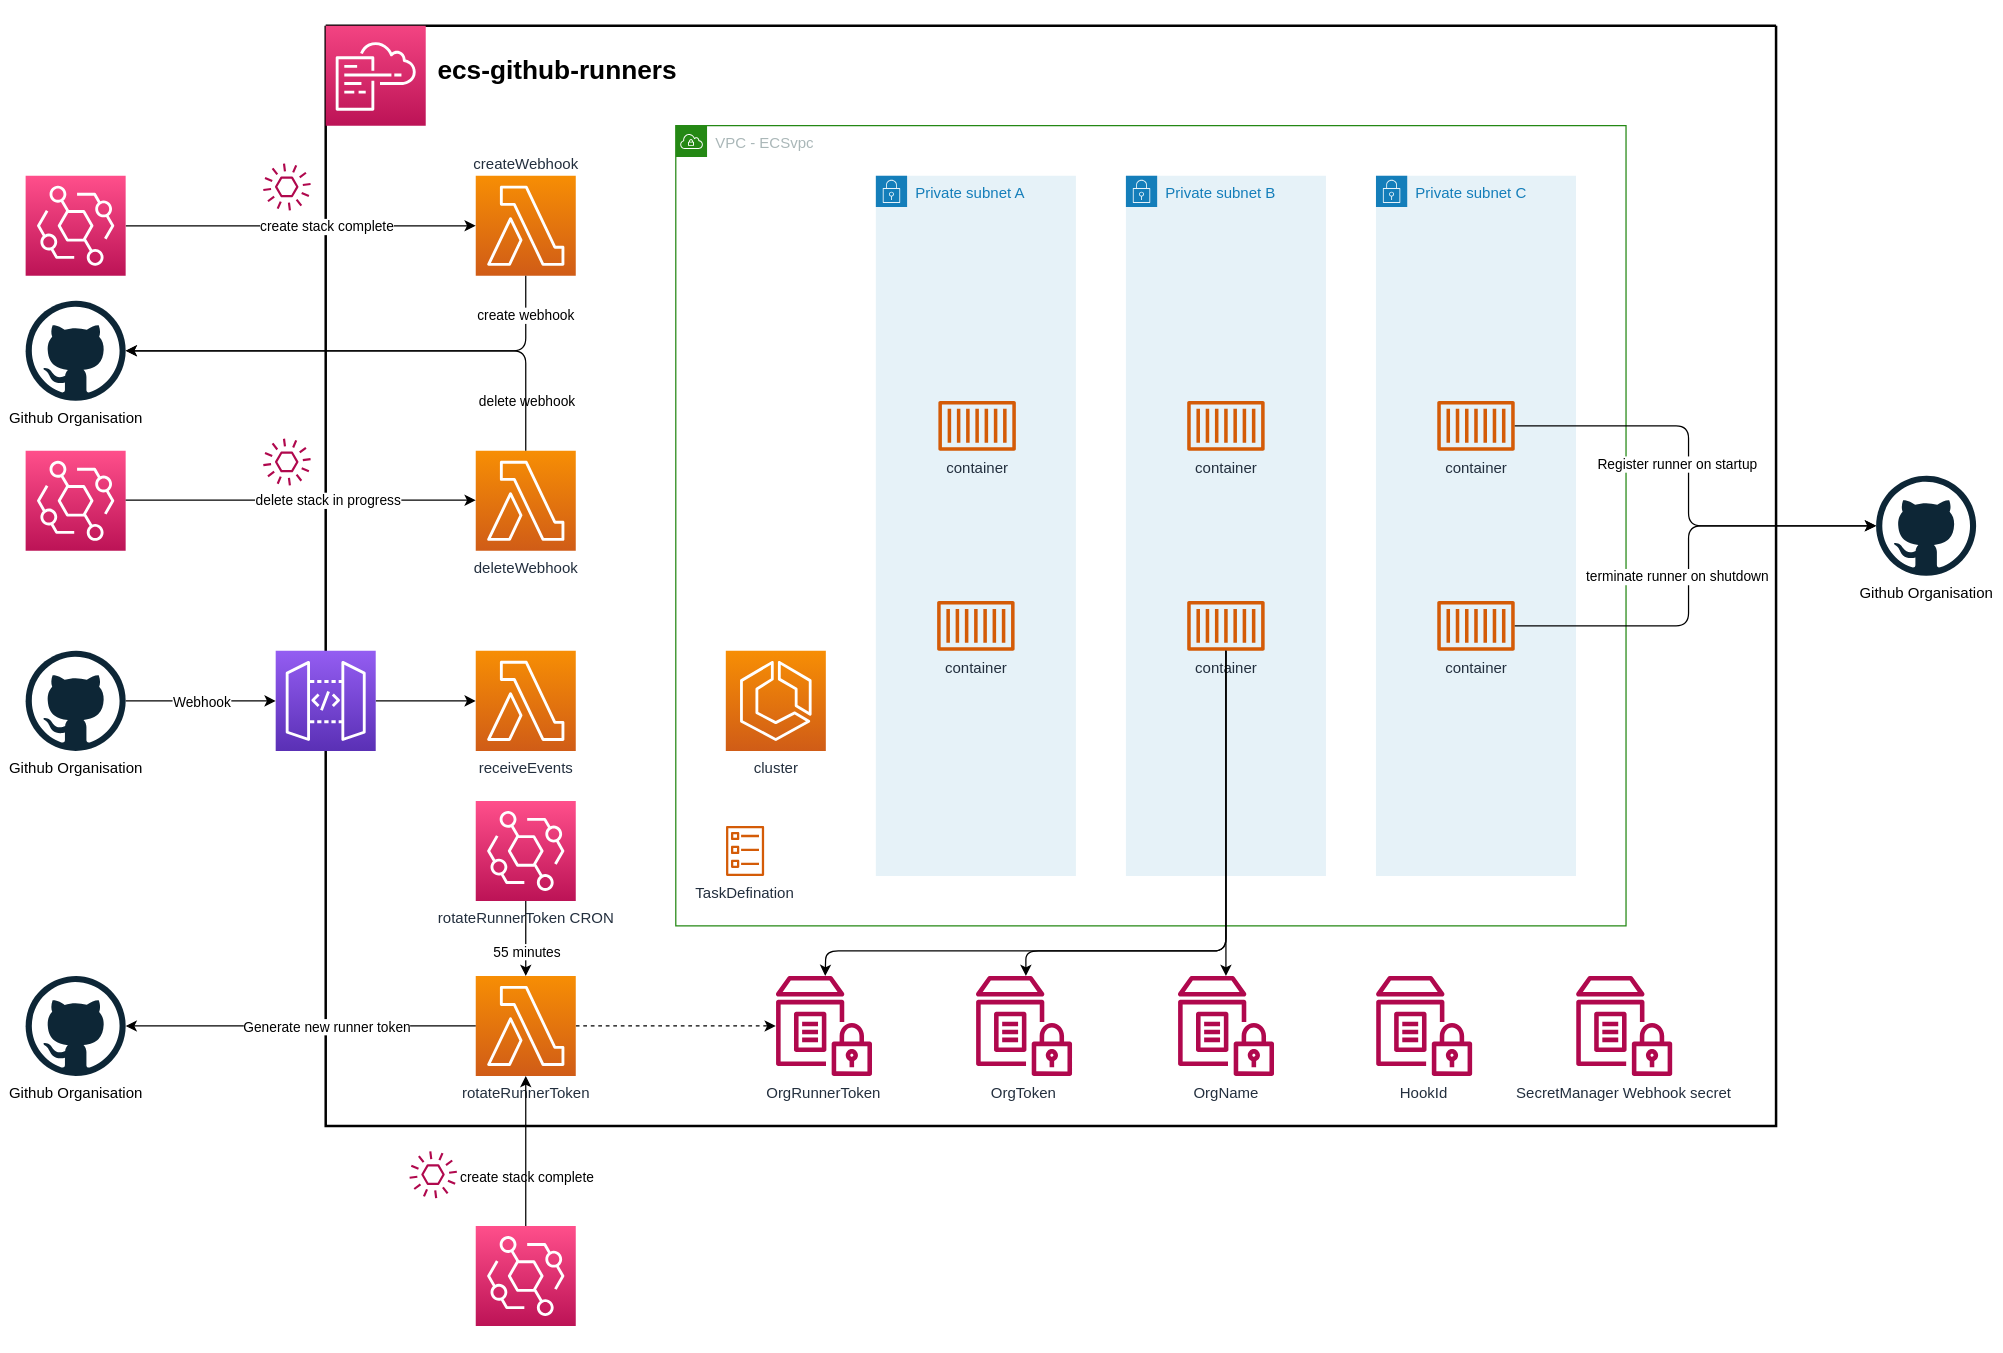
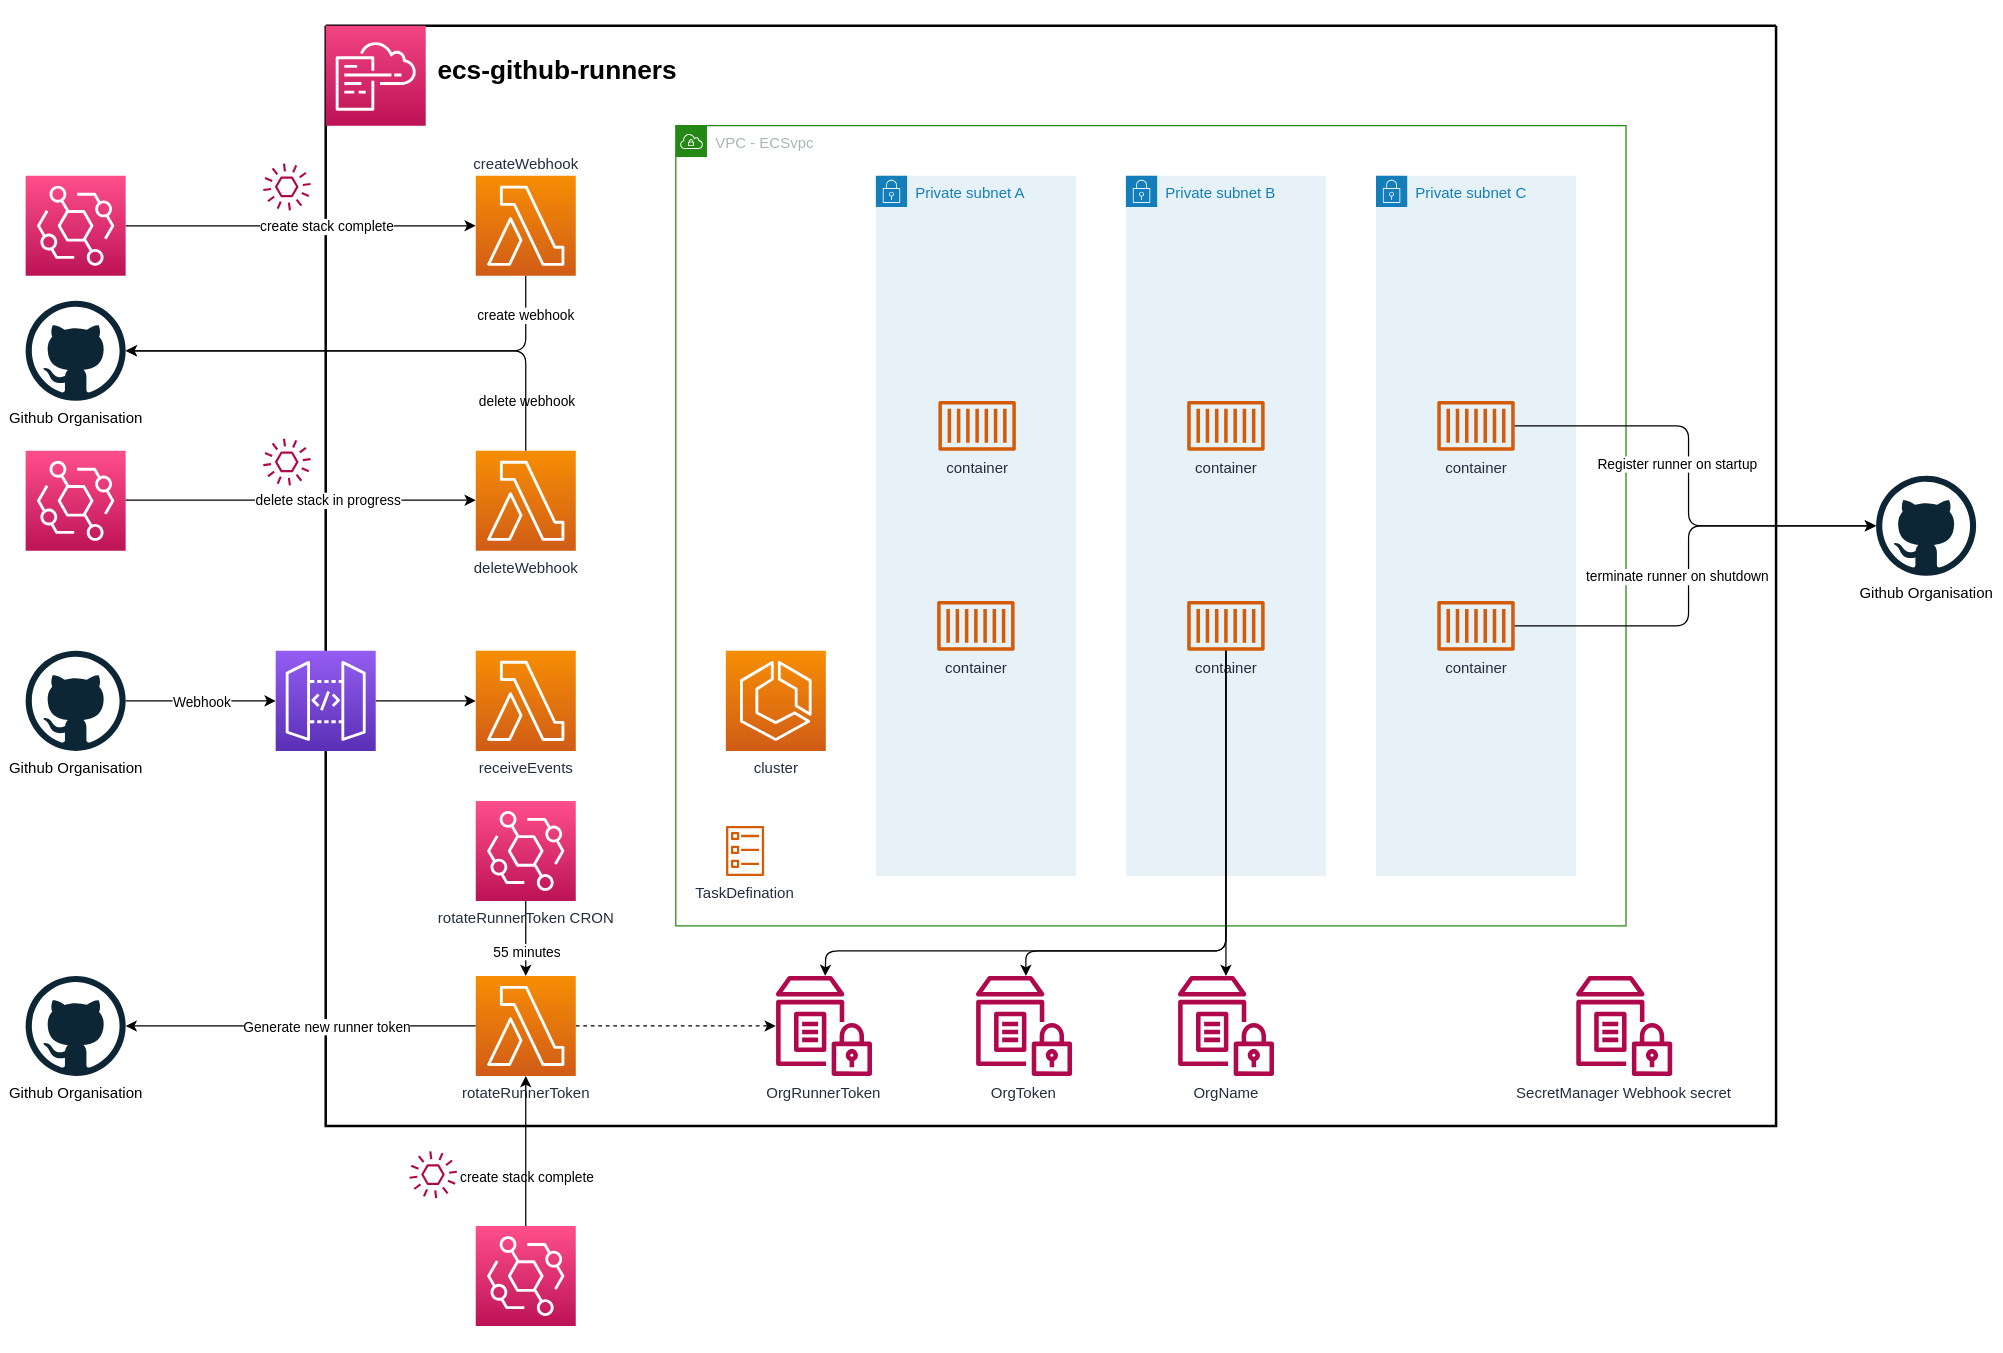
(1424, 1026) -> none
